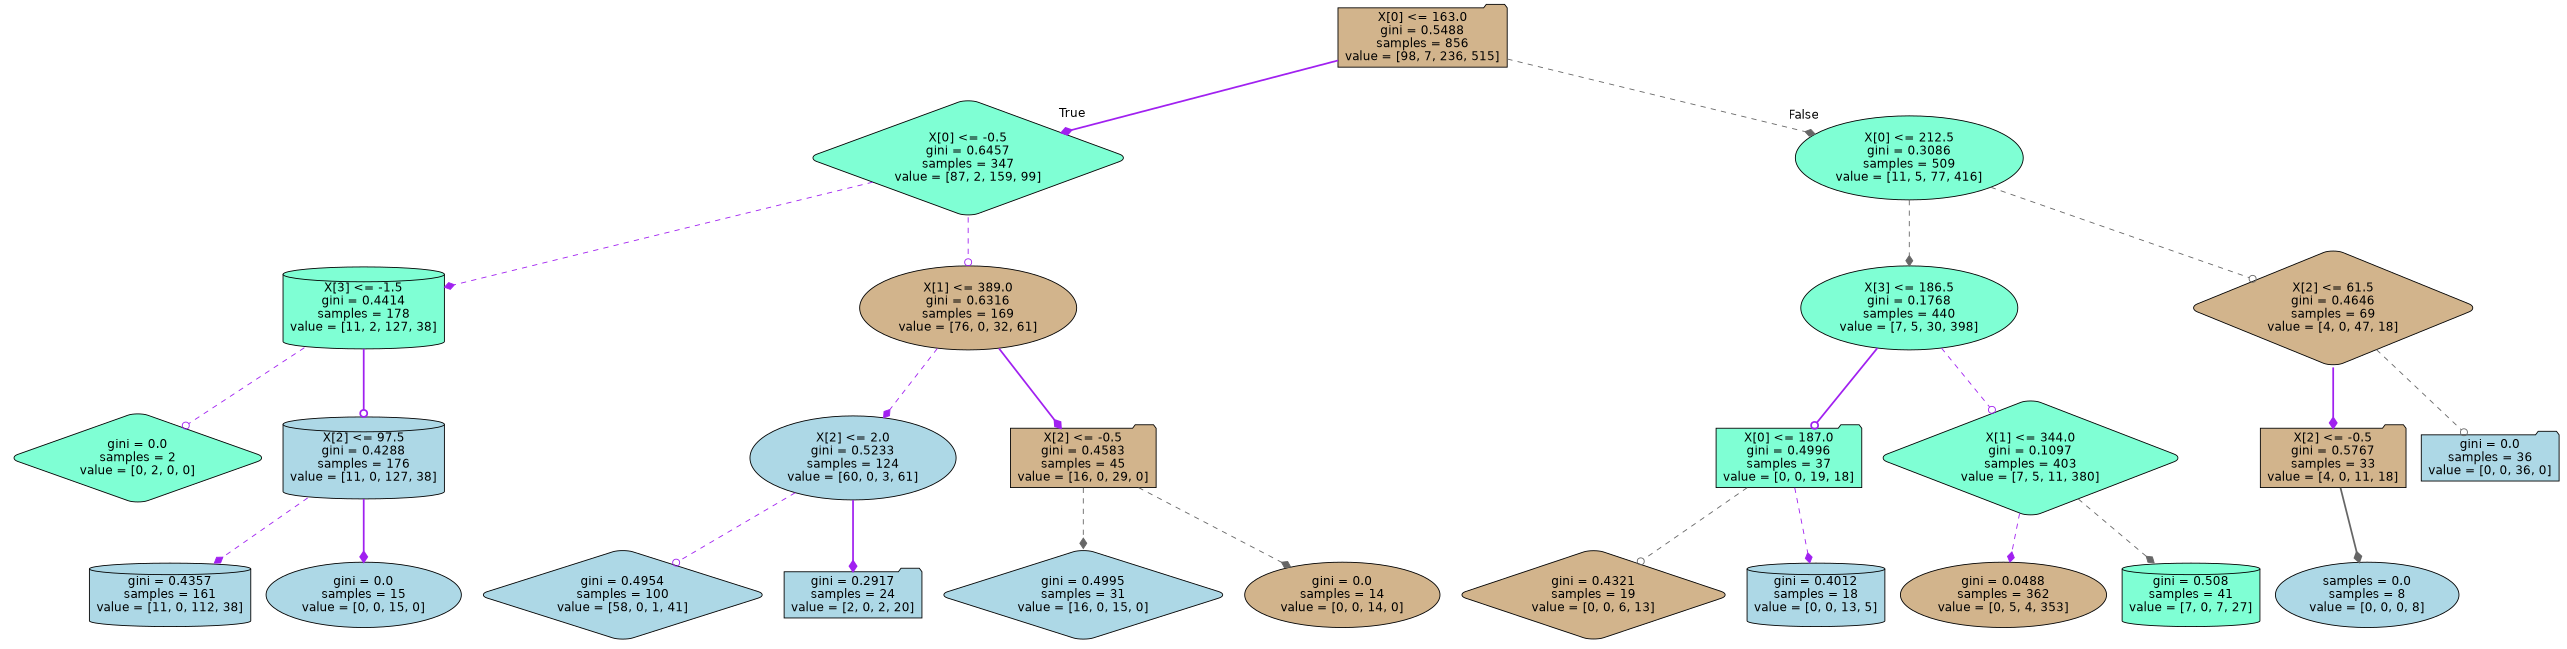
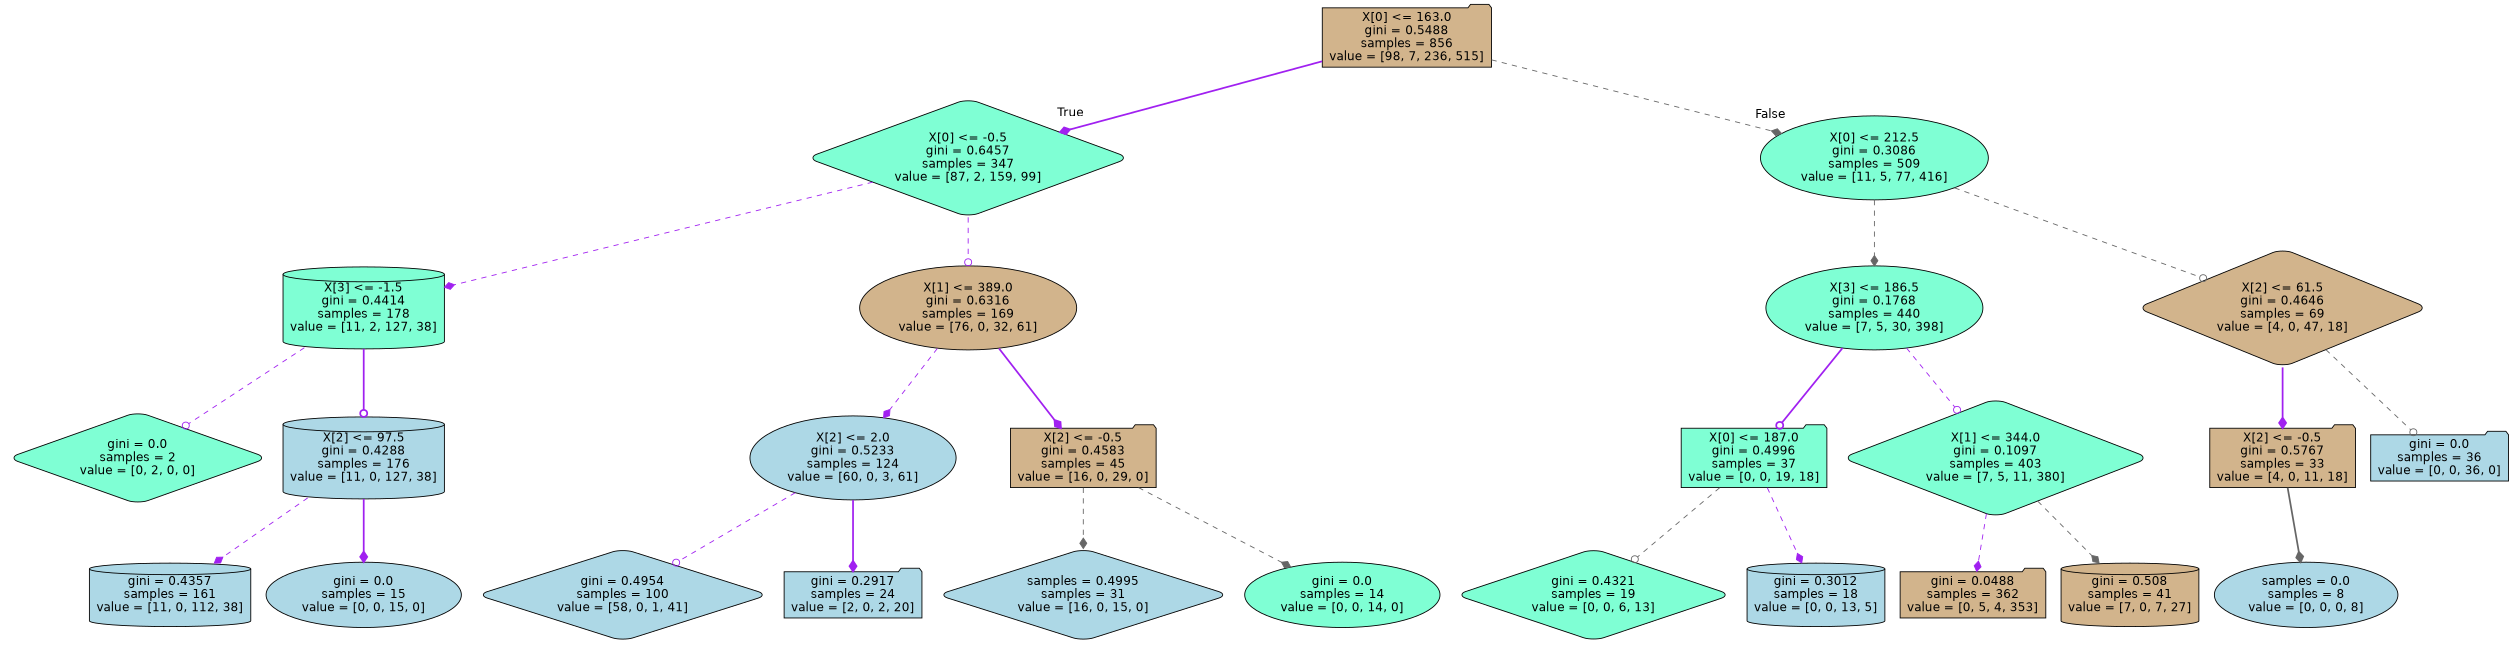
(1083, 595) -> (1083, 595)
(1342, 595) -> (1342, 595)
(1594, 595) -> (1594, 595)
(1816, 595) -> (1816, 595)
(2003, 595) -> (1973, 595)
(2191, 595) -> (2130, 595)
